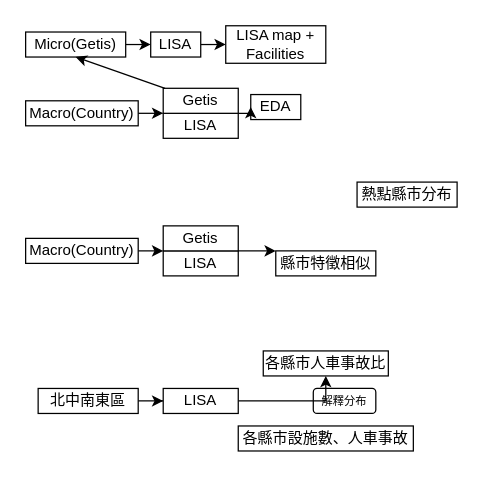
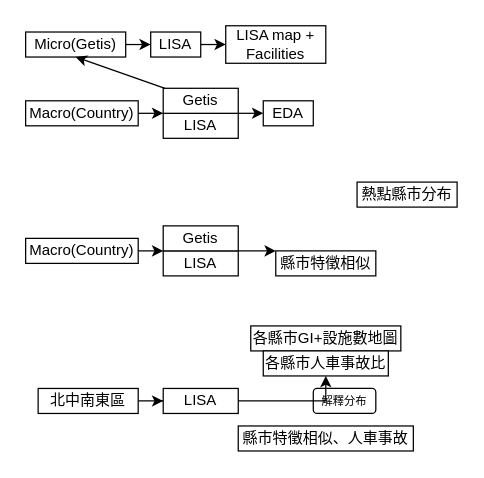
(276, 107) -> (288, 113)
none -> (326, 338)
(326, 438) -> (326, 438)
